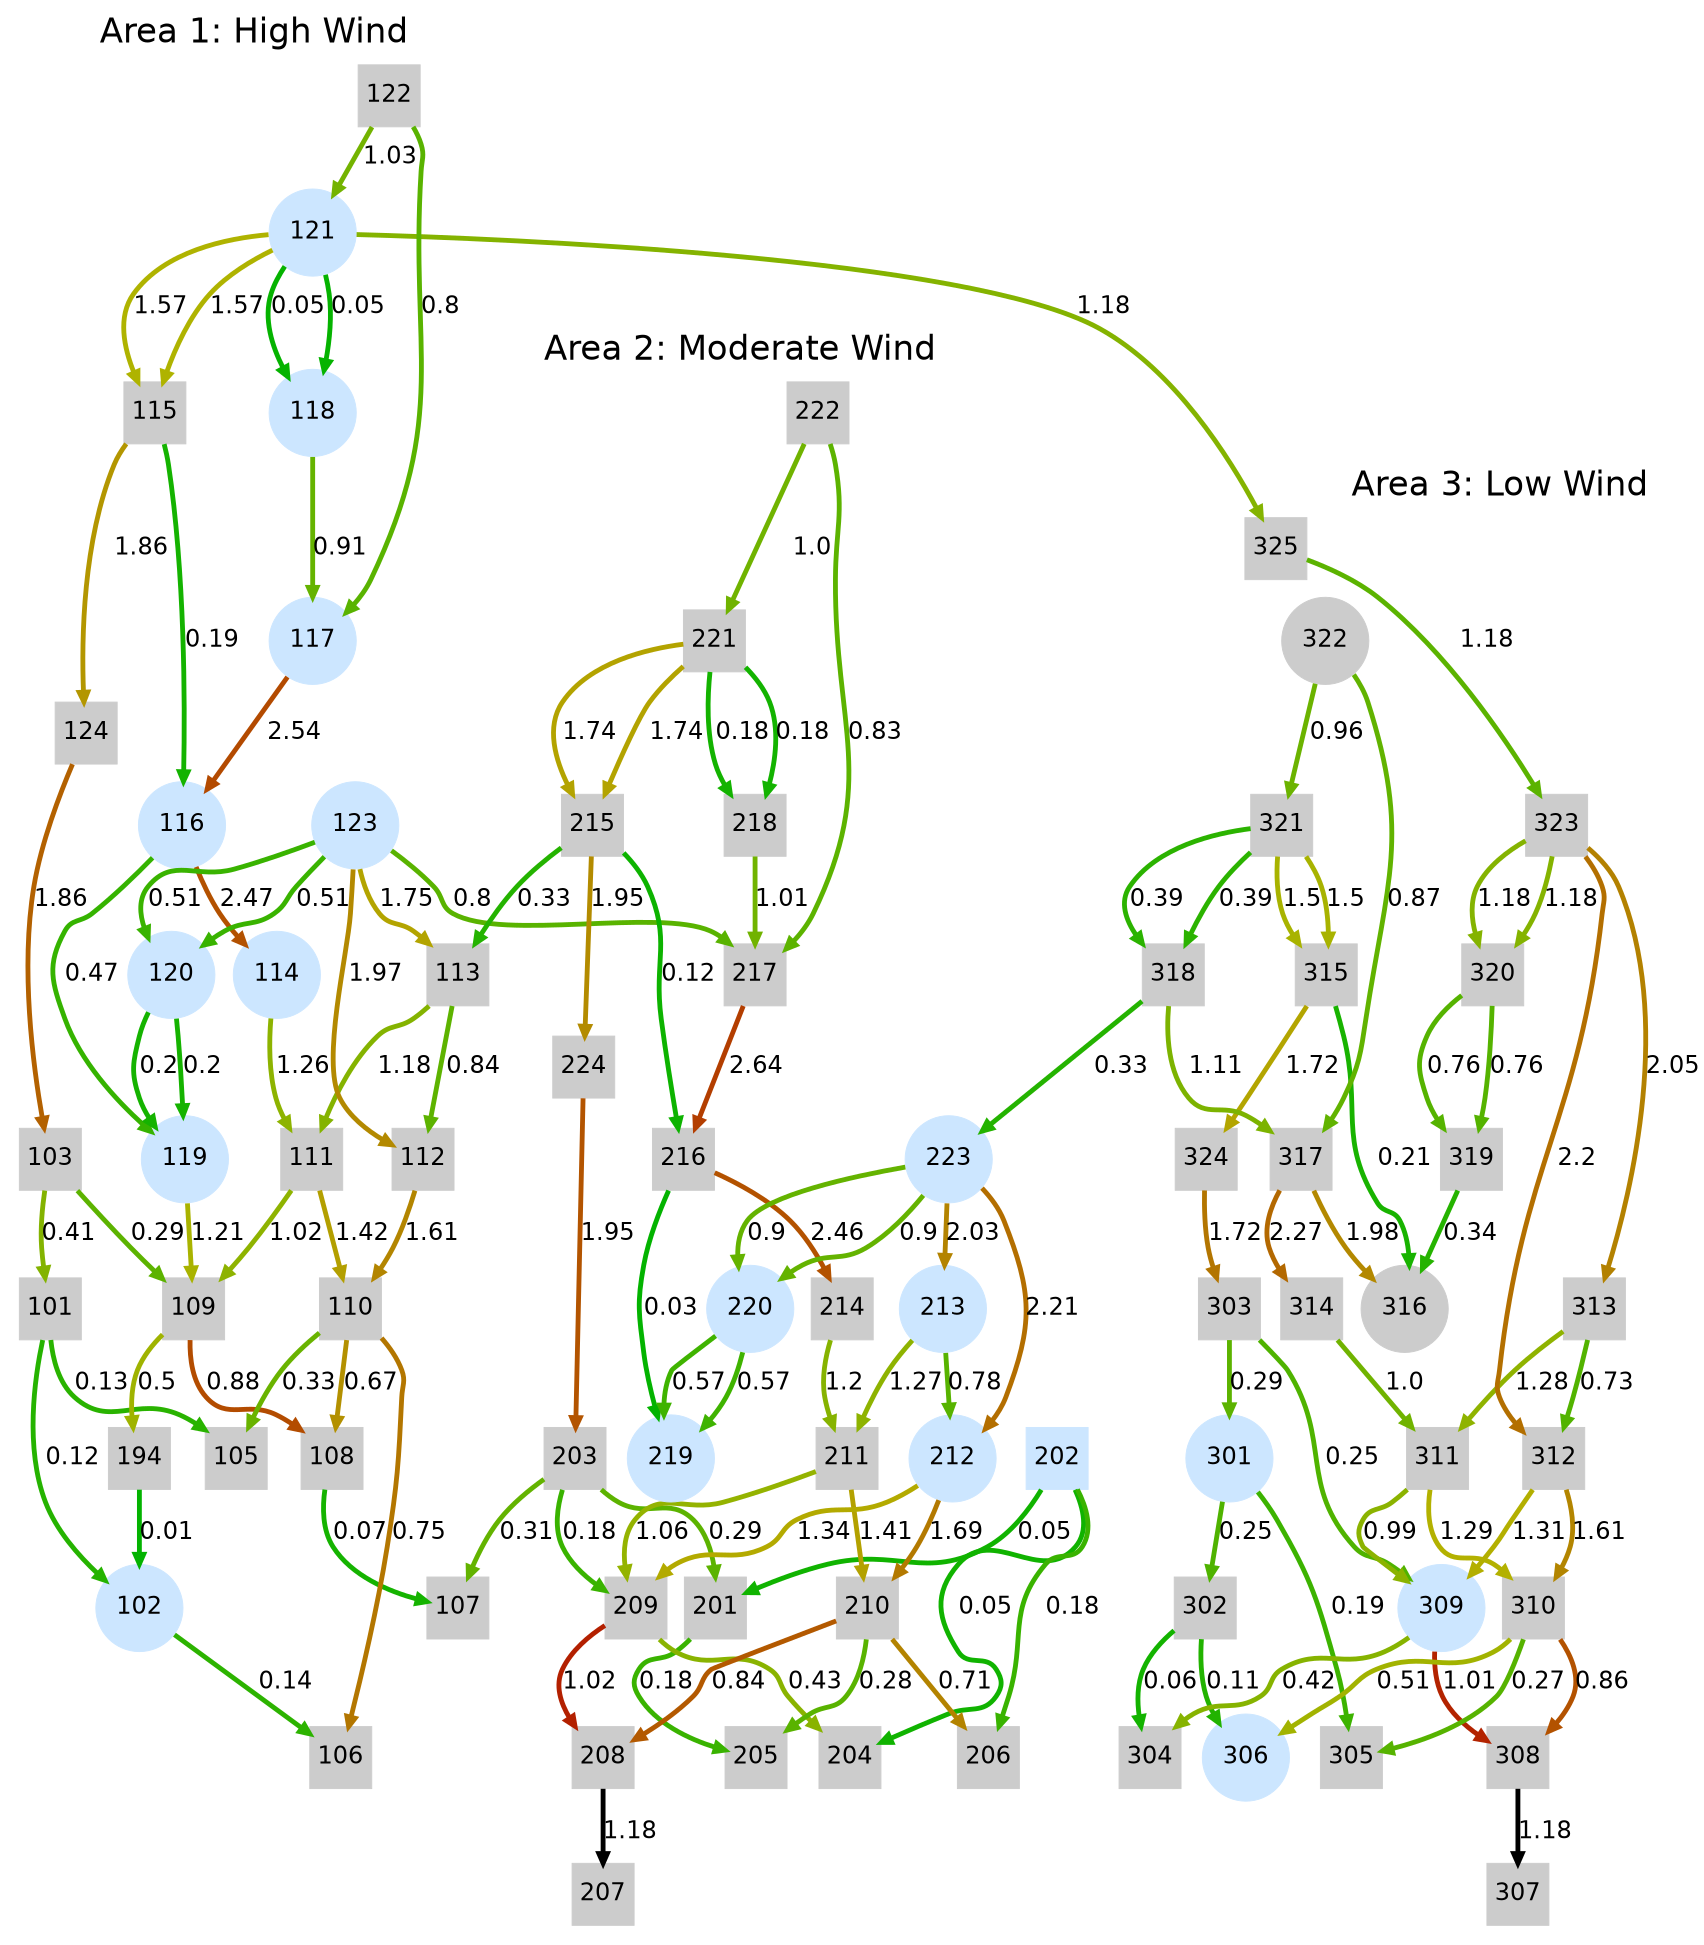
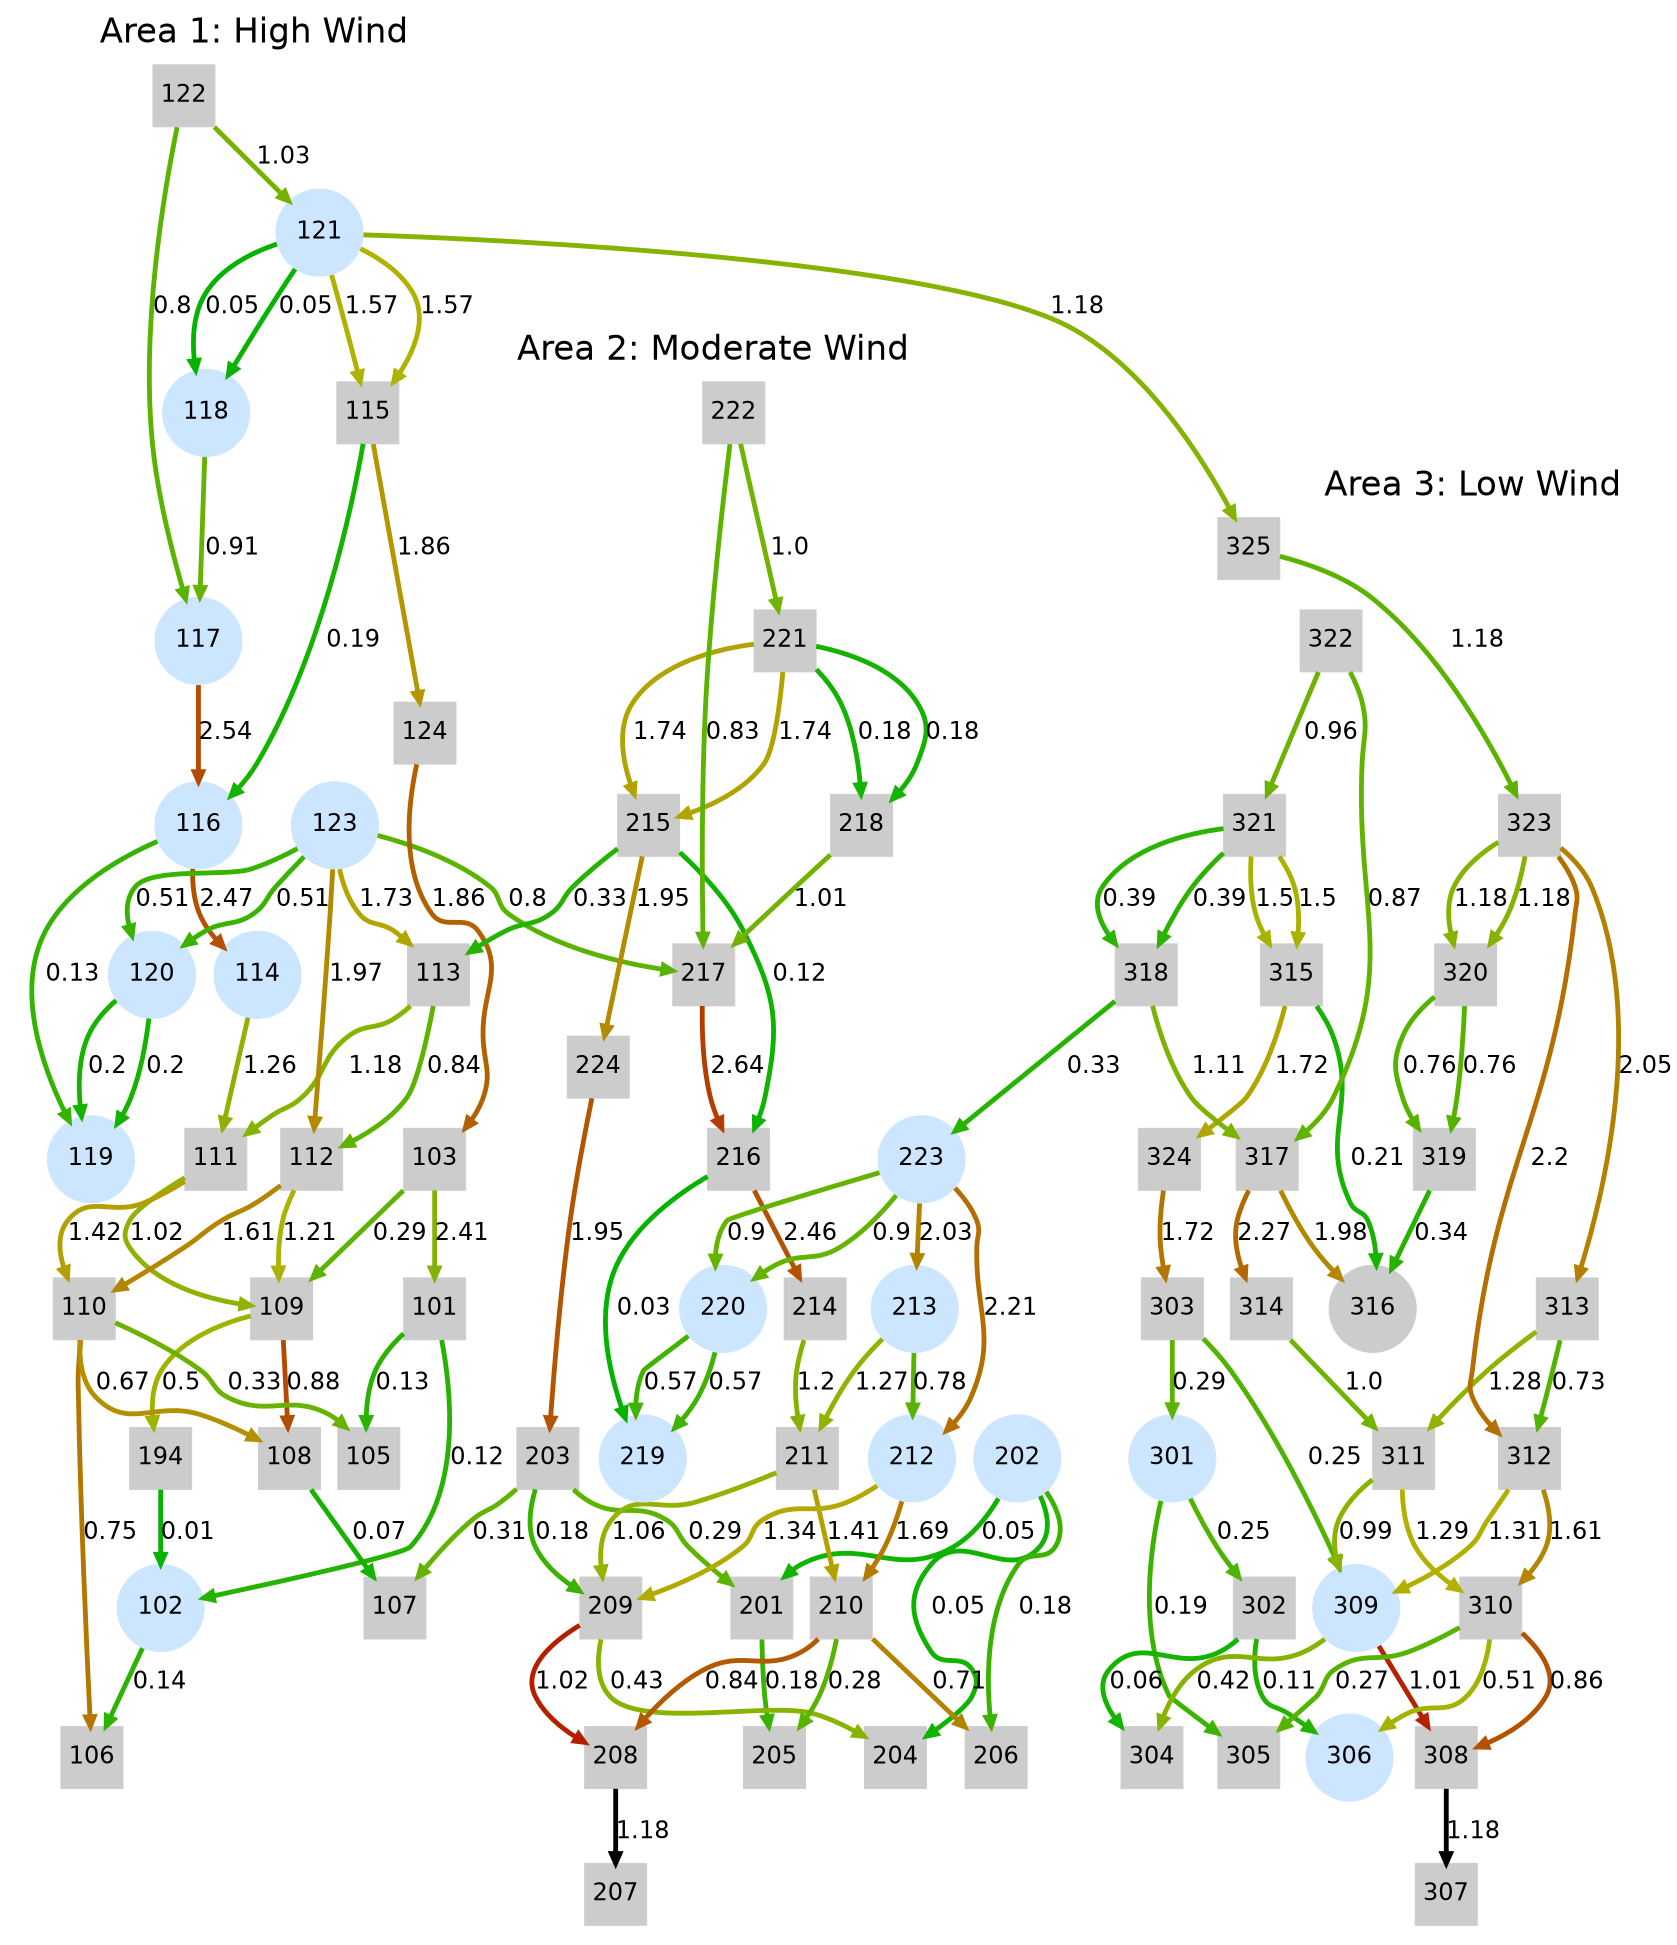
(1325, 641) -> (1331, 641)
(407, 900) -> (386, 900)
(92, 975) -> (73, 975)
(69, 1234) -> (462, 1234)
(189, 1236) -> (281, 1228)
(1057, 1458) -> (1017, 1458)
